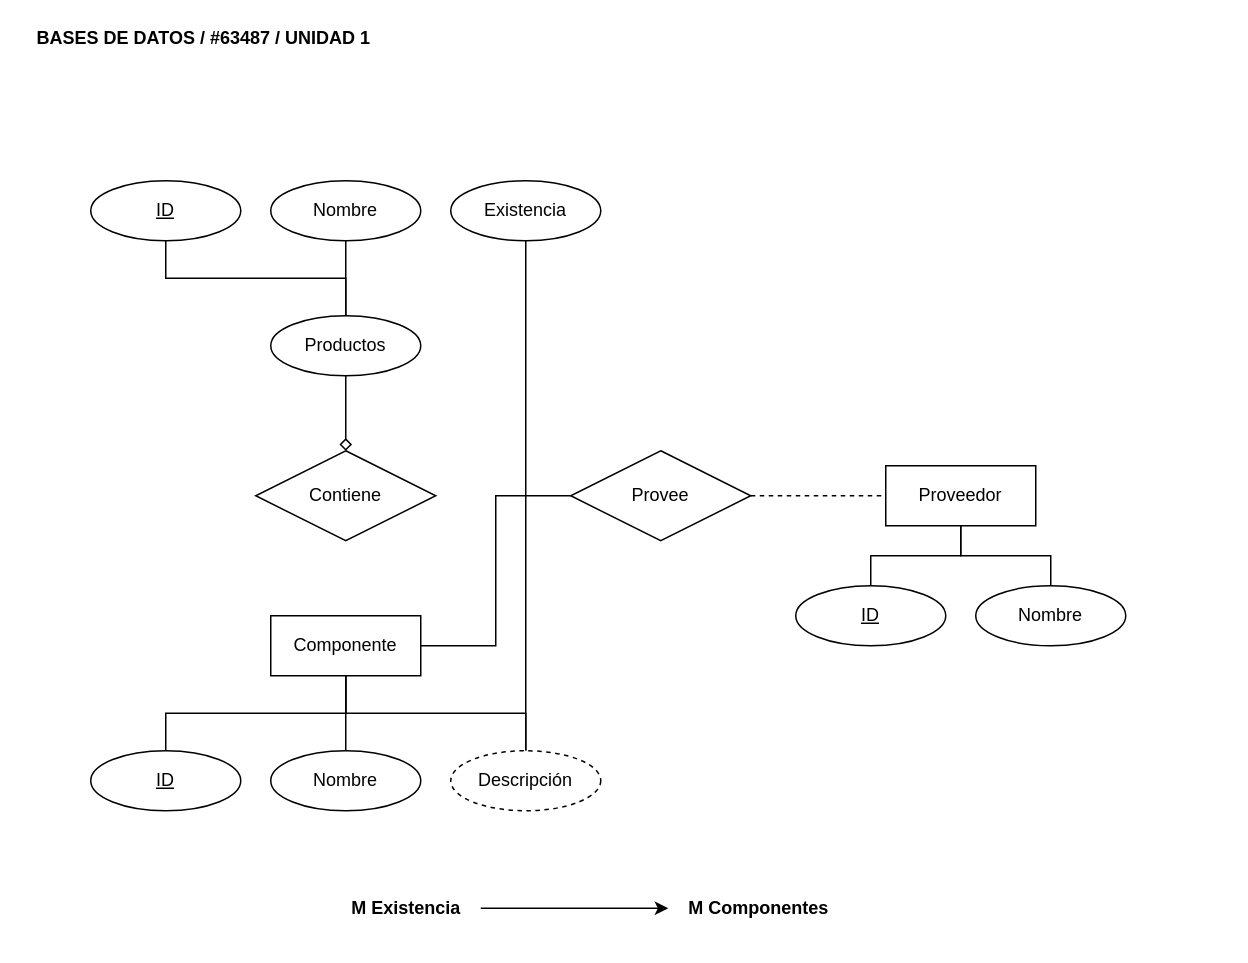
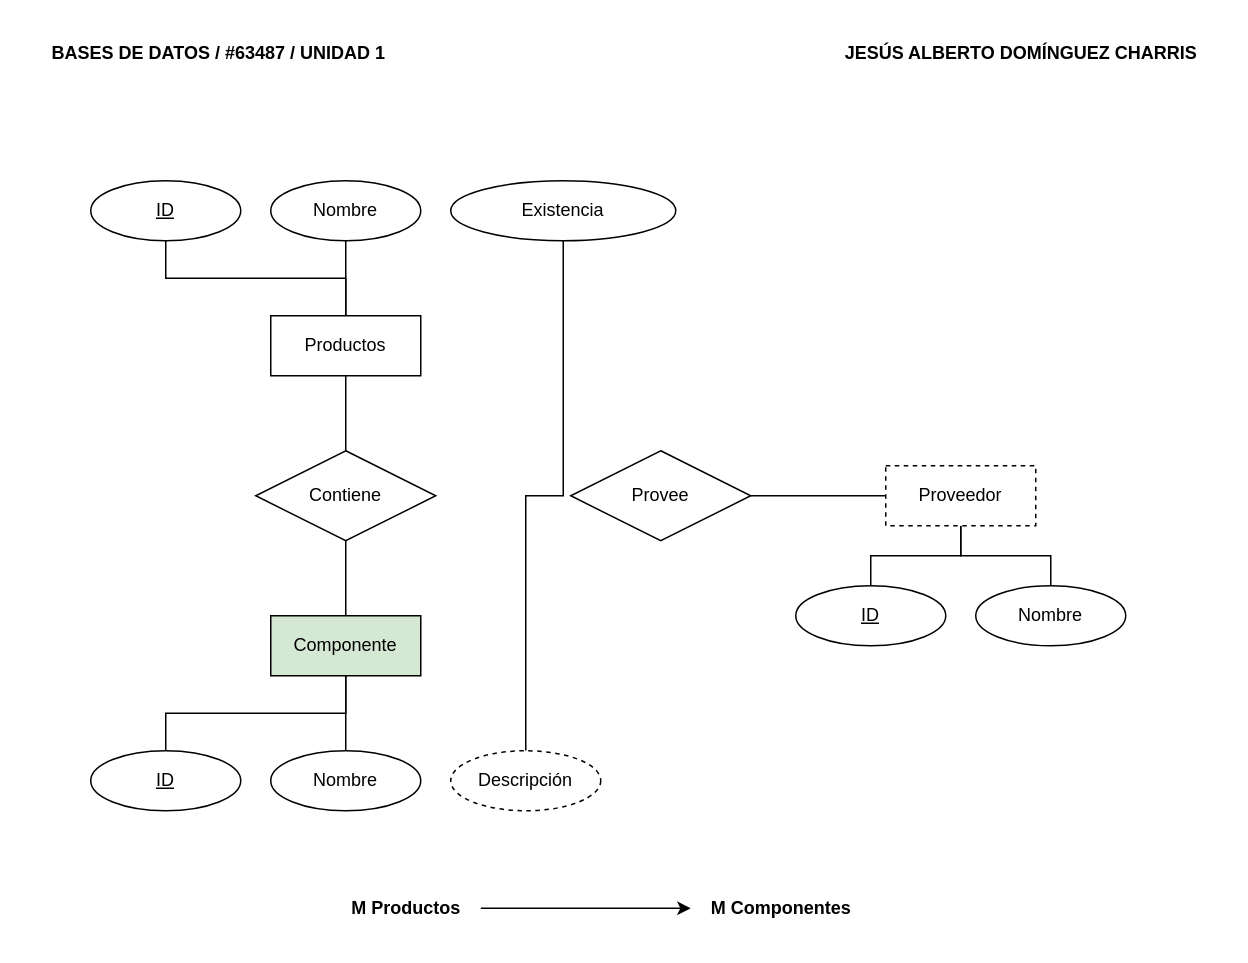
(203, 38) -> (218, 53)
none -> (1021, 53)
(526, 211) -> (563, 211)
(346, 346) -> (346, 346)
(346, 438) -> (346, 444)
(819, 496) -> (819, 496)
(961, 496) -> (961, 496)
none -> (346, 578)
(496, 595) -> none
(346, 646) -> (346, 646)
(435, 713) -> none
(407, 908) -> (407, 908)
(758, 908) -> (781, 908)
